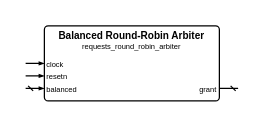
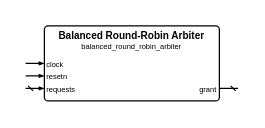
(132, 47) -> (132, 47)
(63, 89) -> (64, 89)
